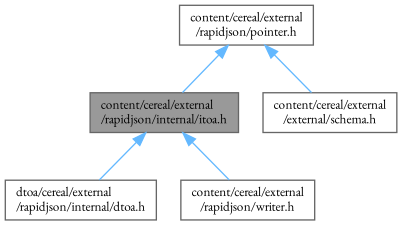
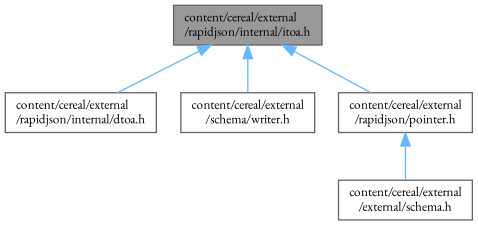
(201, 74) -> (333, 72)
(81, 200) -> (81, 113)
(248, 200) -> (248, 113)
